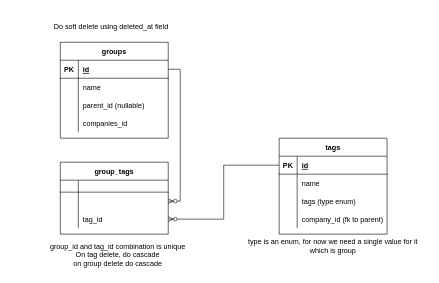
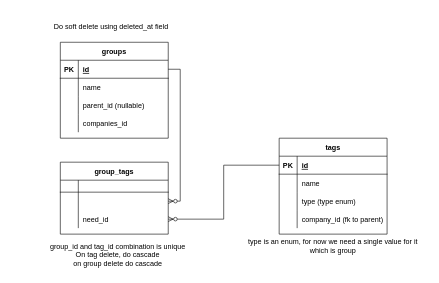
(332, 202) -> (332, 202)
(94, 220) -> (96, 220)
